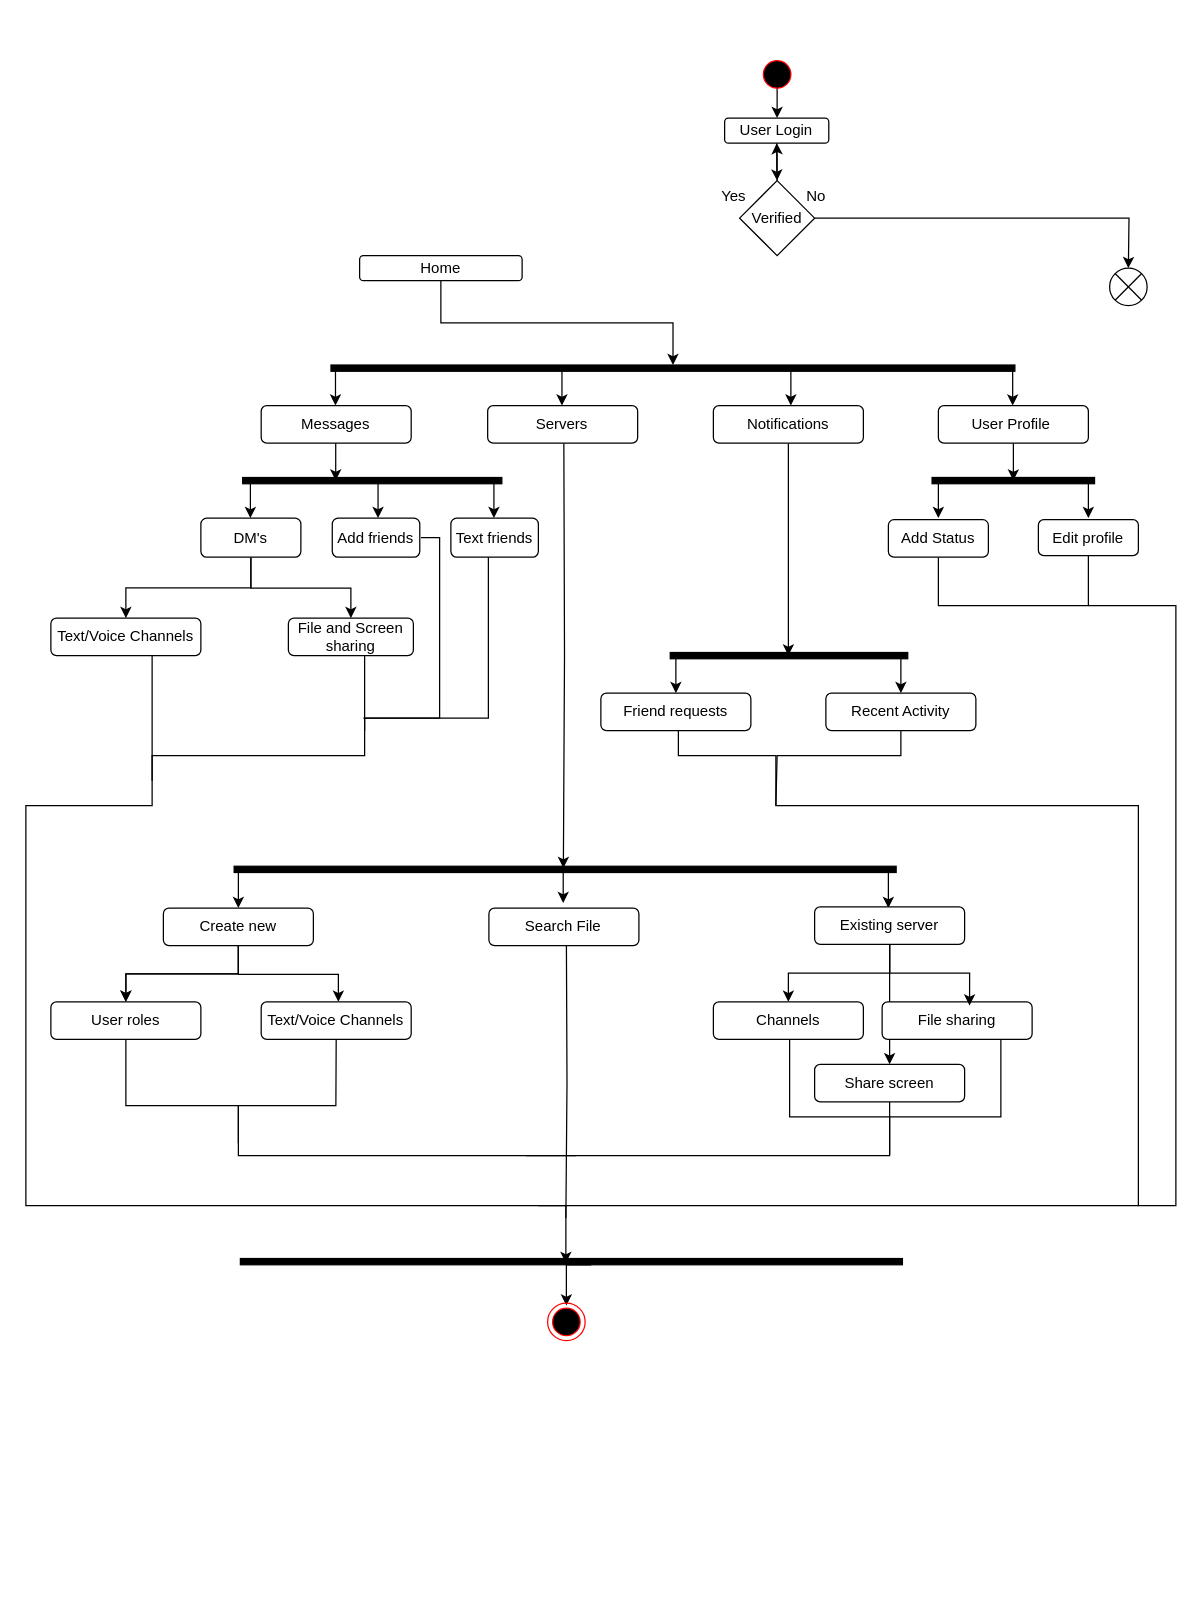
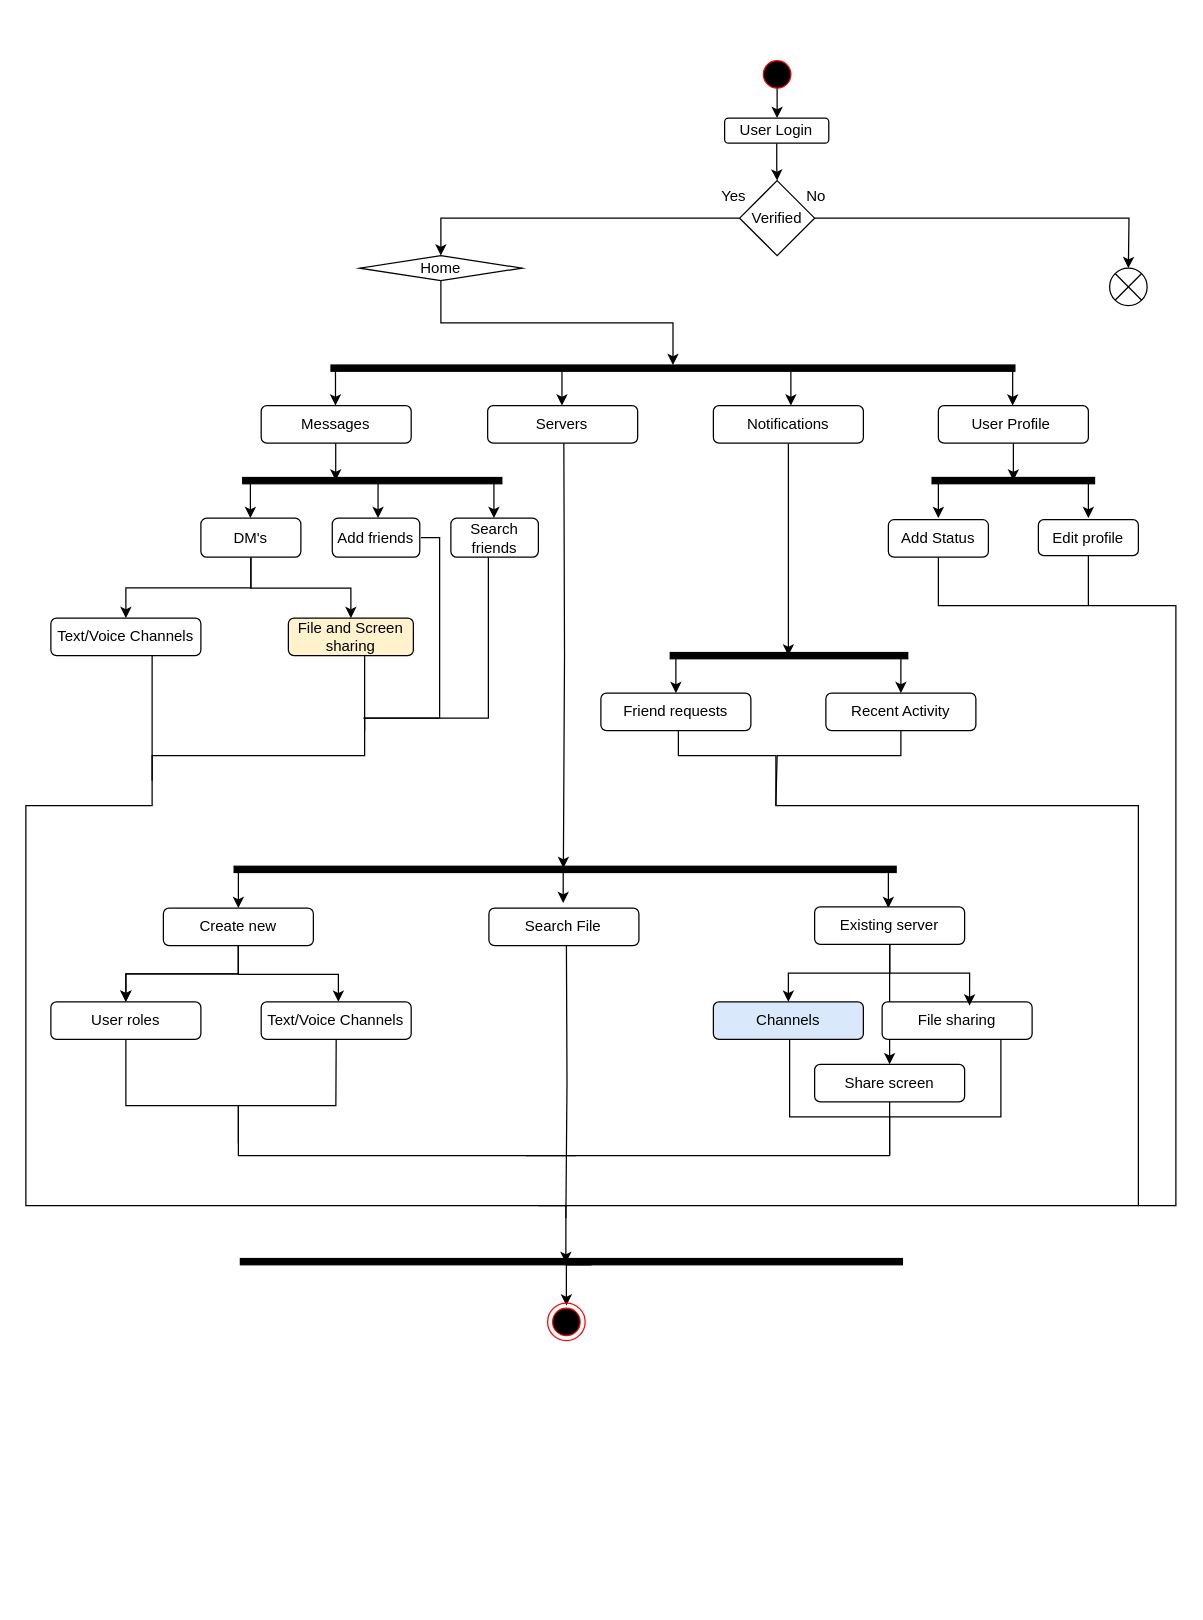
(777, 177) -> (576, 218)
(441, 268) -> (441, 268)
(494, 538) -> (494, 538)
(351, 637) -> (351, 637)
(788, 1021) -> (788, 1021)
